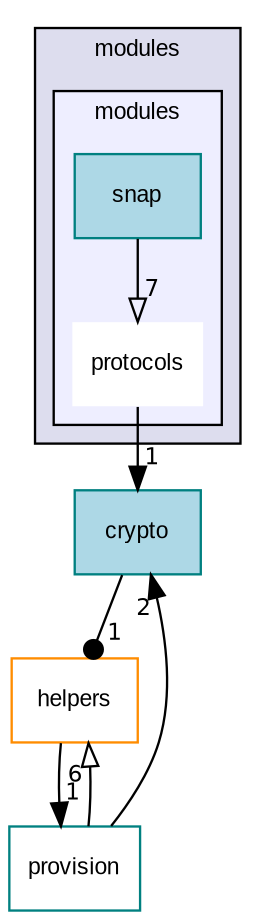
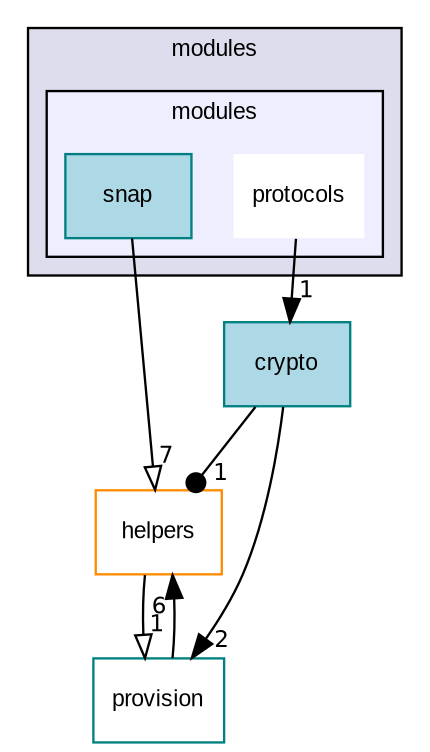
(138, 269) -> (142, 352)
(164, 718) -> (259, 528)
(59, 773) -> (143, 605)
(90, 796) -> (174, 628)
